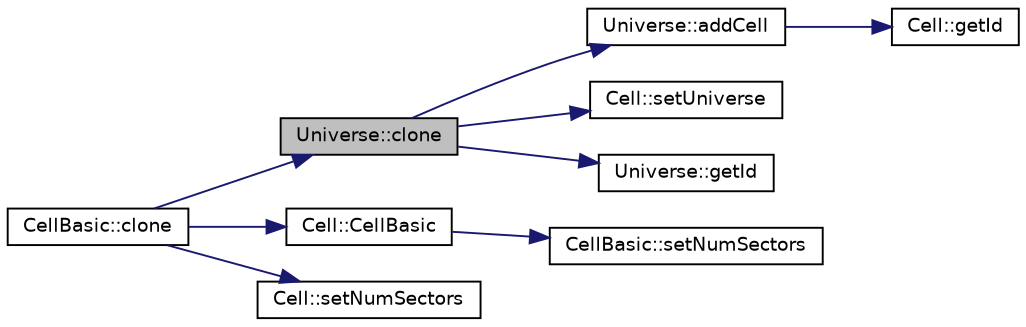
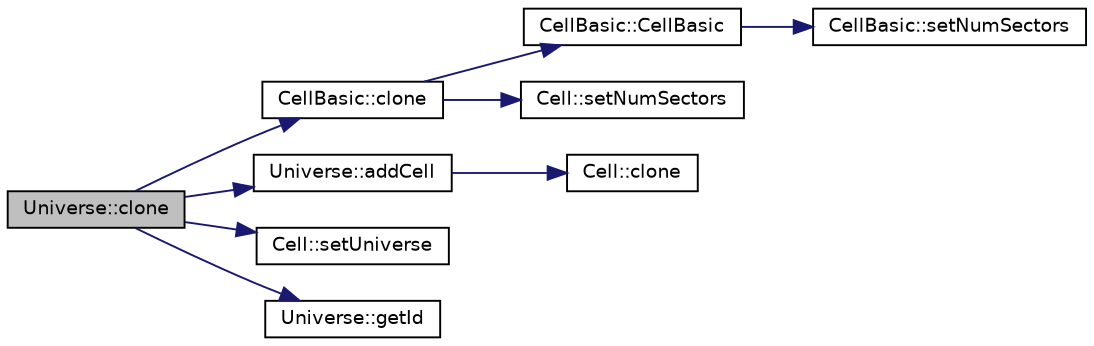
(955, 27) -> (632, 173)
(224, 185) -> (208, 157)
(369, 227) -> (632, 27)
